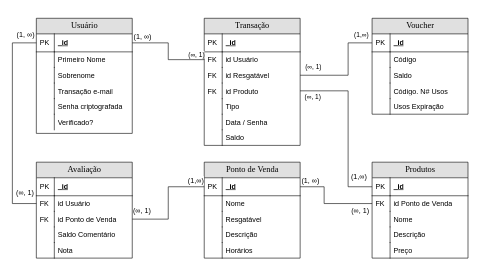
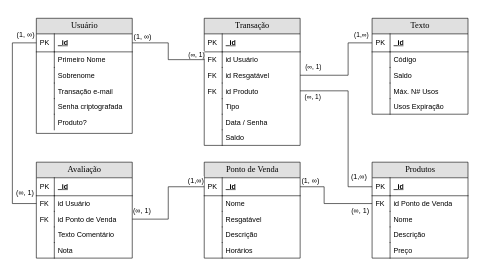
(421, 26) -> (421, 26)
(420, 92) -> (415, 92)
(78, 123) -> (74, 123)
(87, 236) -> (88, 236)
